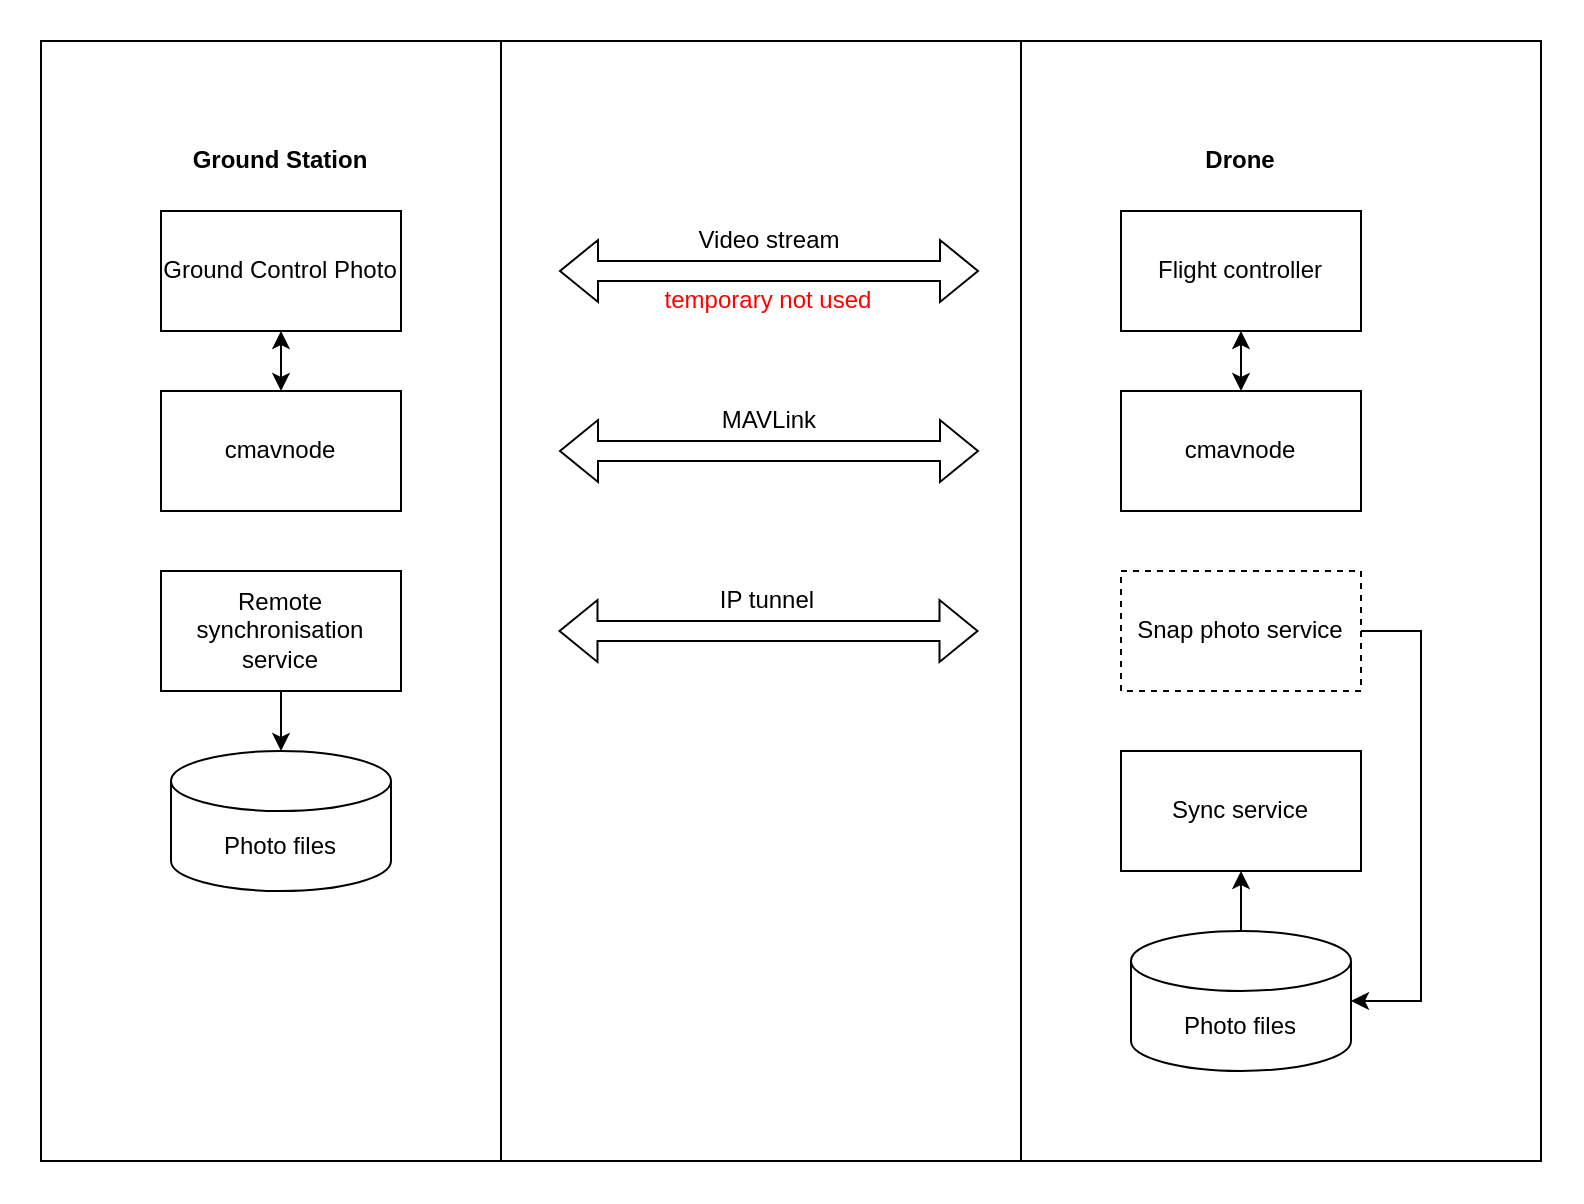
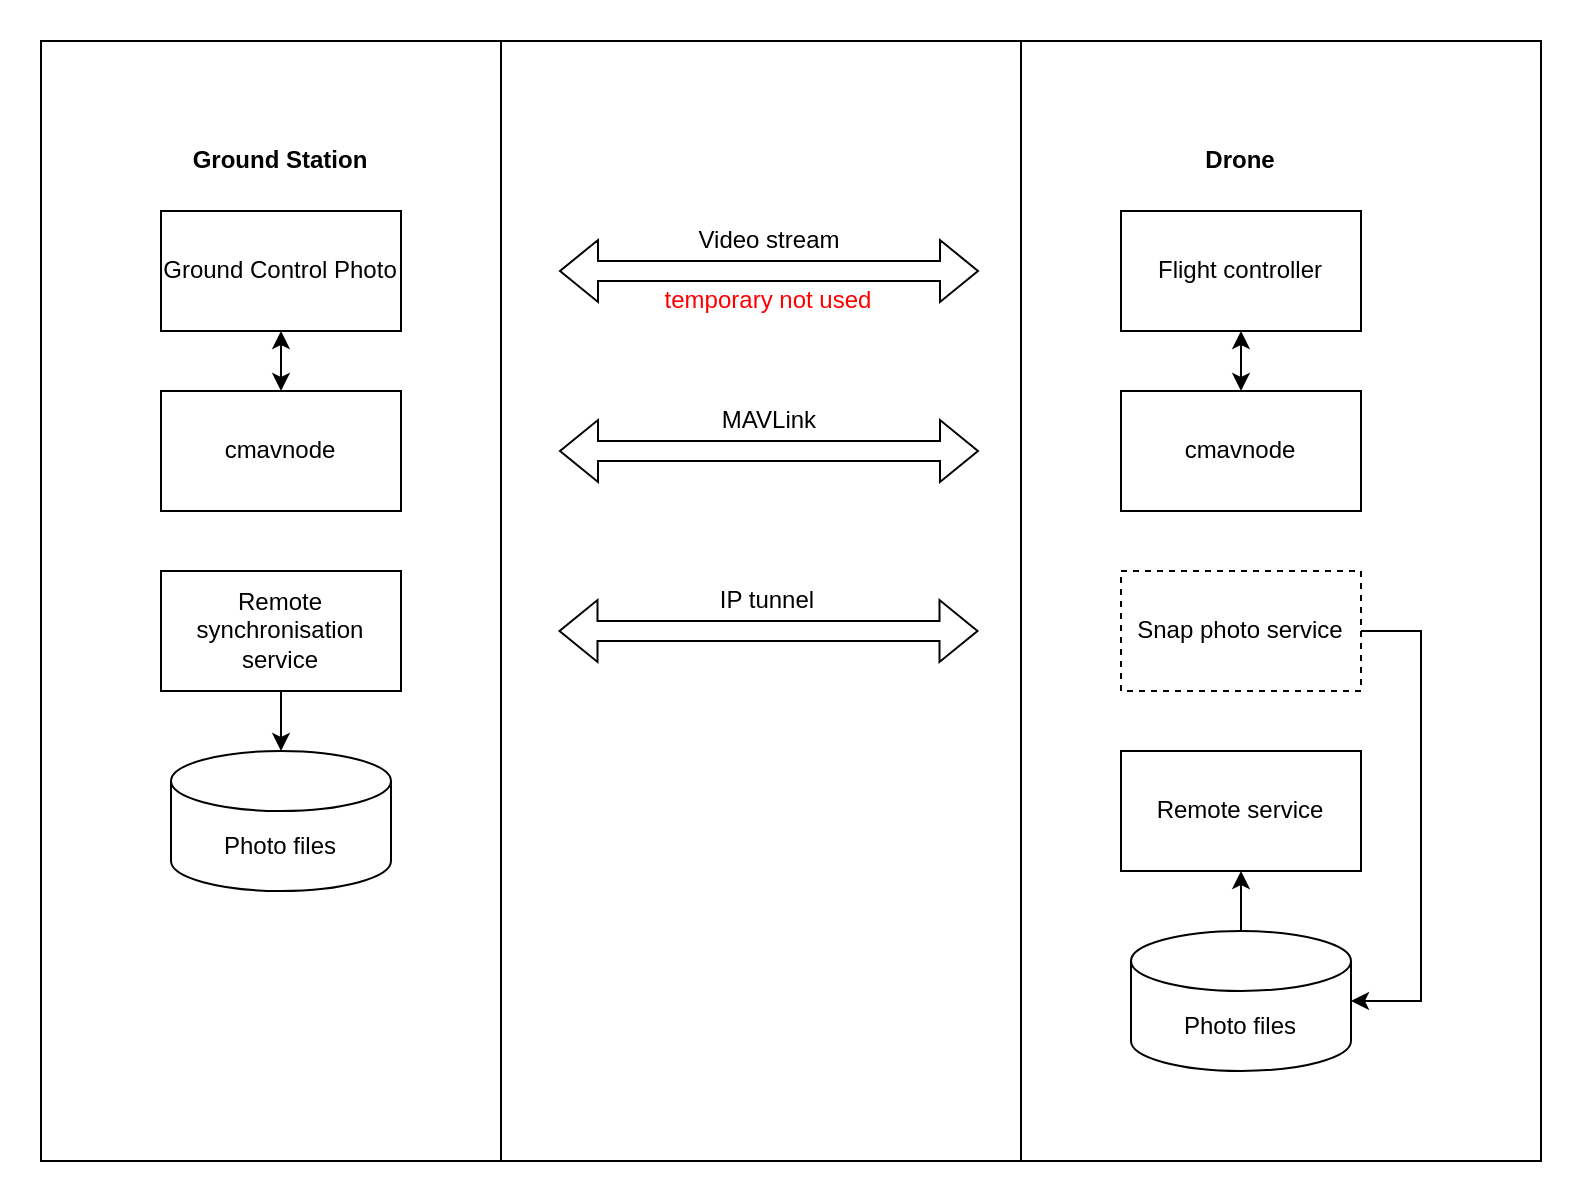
(1241, 811) -> (1241, 811)
